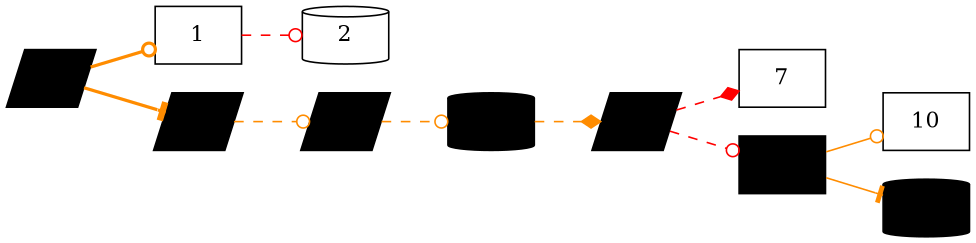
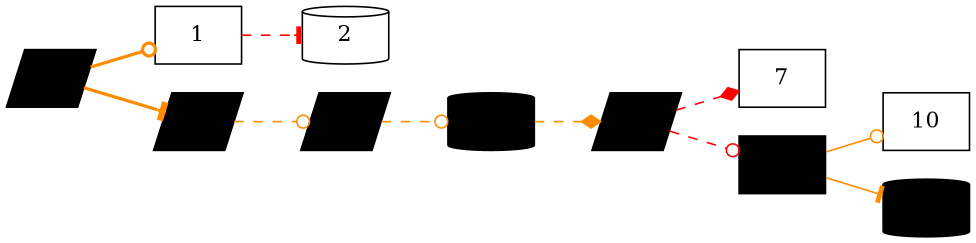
(265, 35) -> (268, 35)
